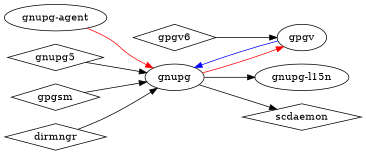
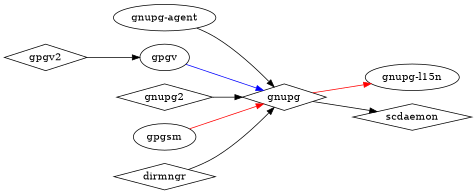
(175, 38) -> (46, 57)
(118, 45) -> (235, 51)
(56, 57) -> (165, 97)
(240, 62) -> none
(175, 77) -> (284, 97)
(226, 77) -> (338, 89)
(112, 88) -> (223, 118)
(56, 97) -> (165, 137)
